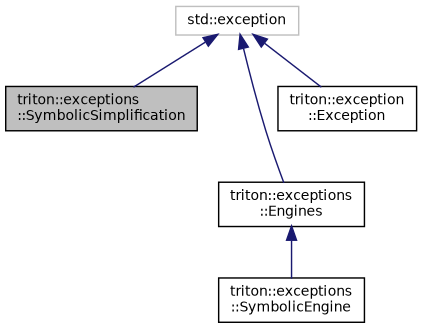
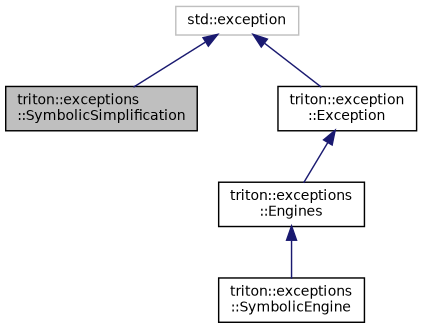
(261, 116) -> (316, 163)
